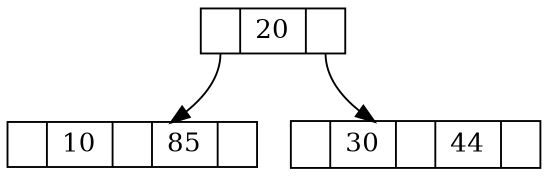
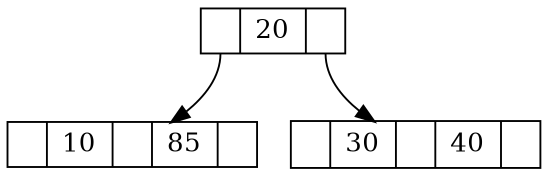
(468, 144) -> (468, 144)
